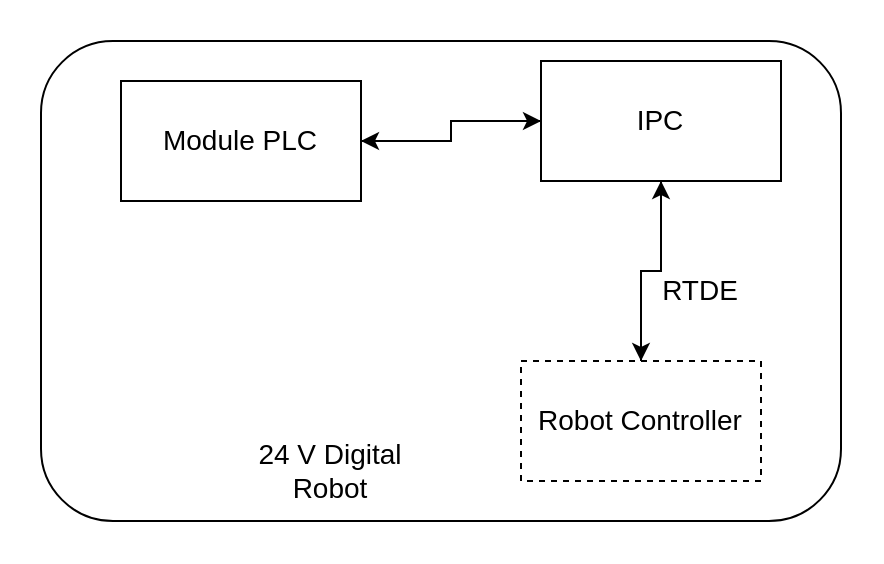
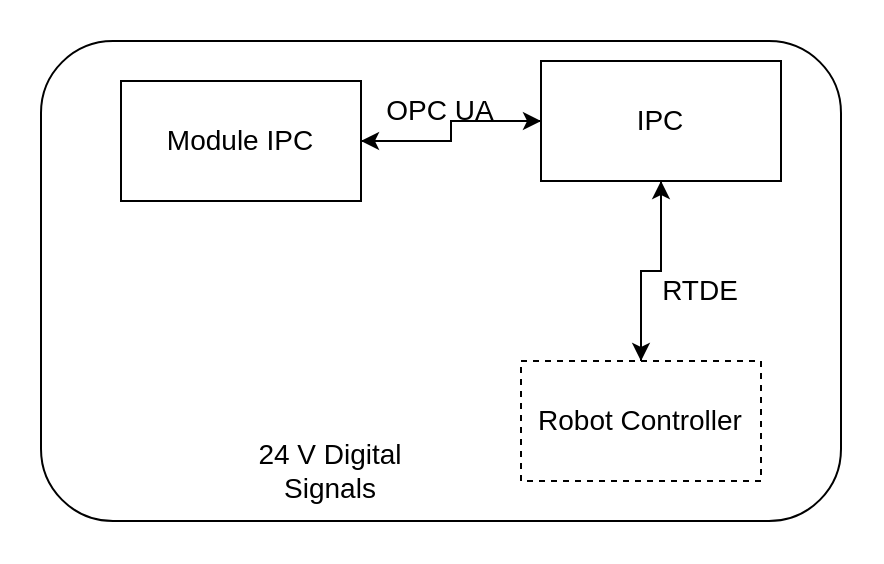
none -> (441, 111)
(241, 141) -> (241, 141)
(331, 471) -> (331, 471)
